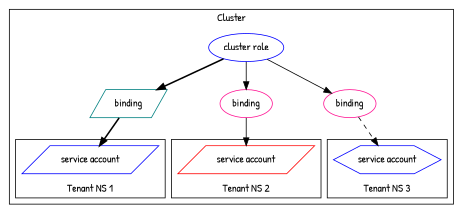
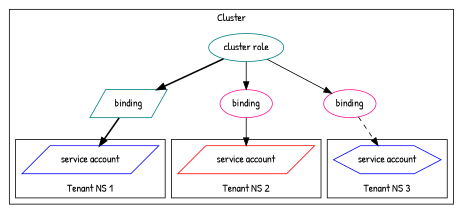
(246, 48) -> (246, 48)
